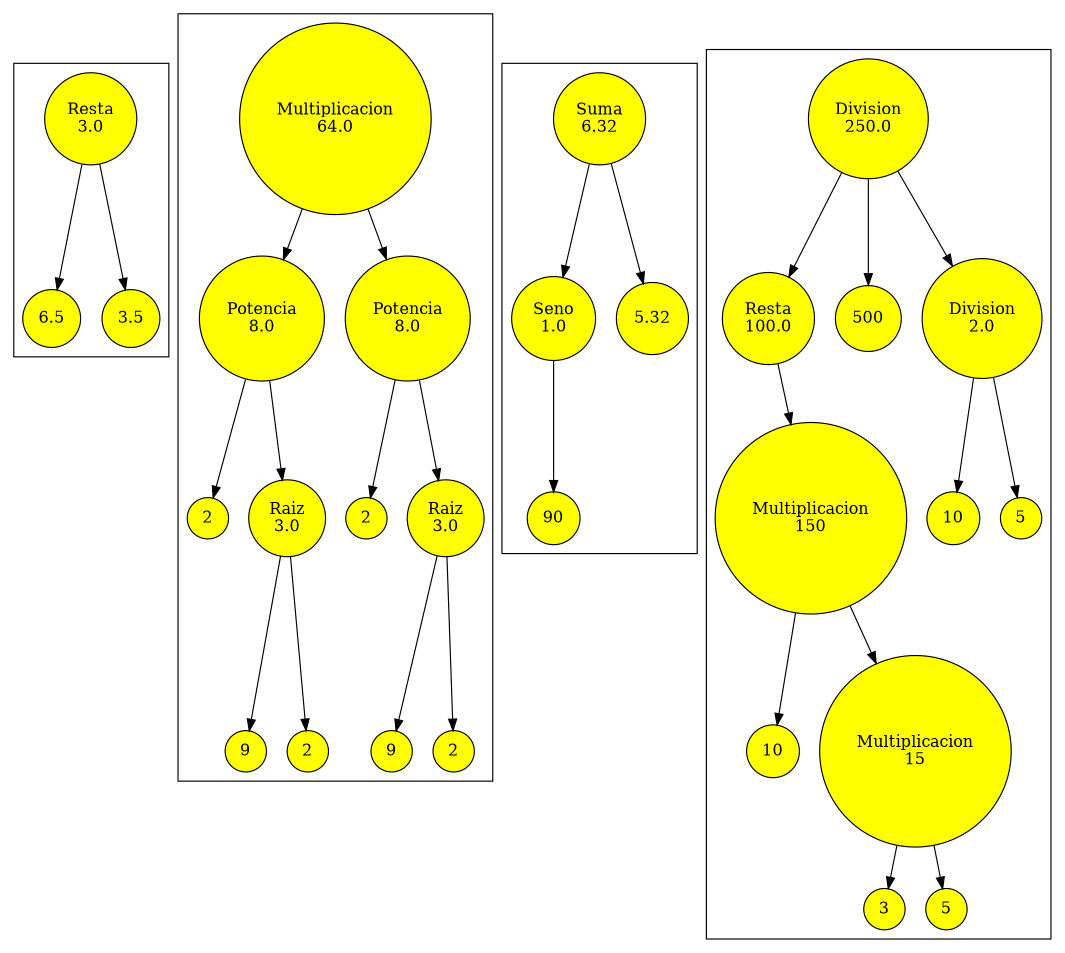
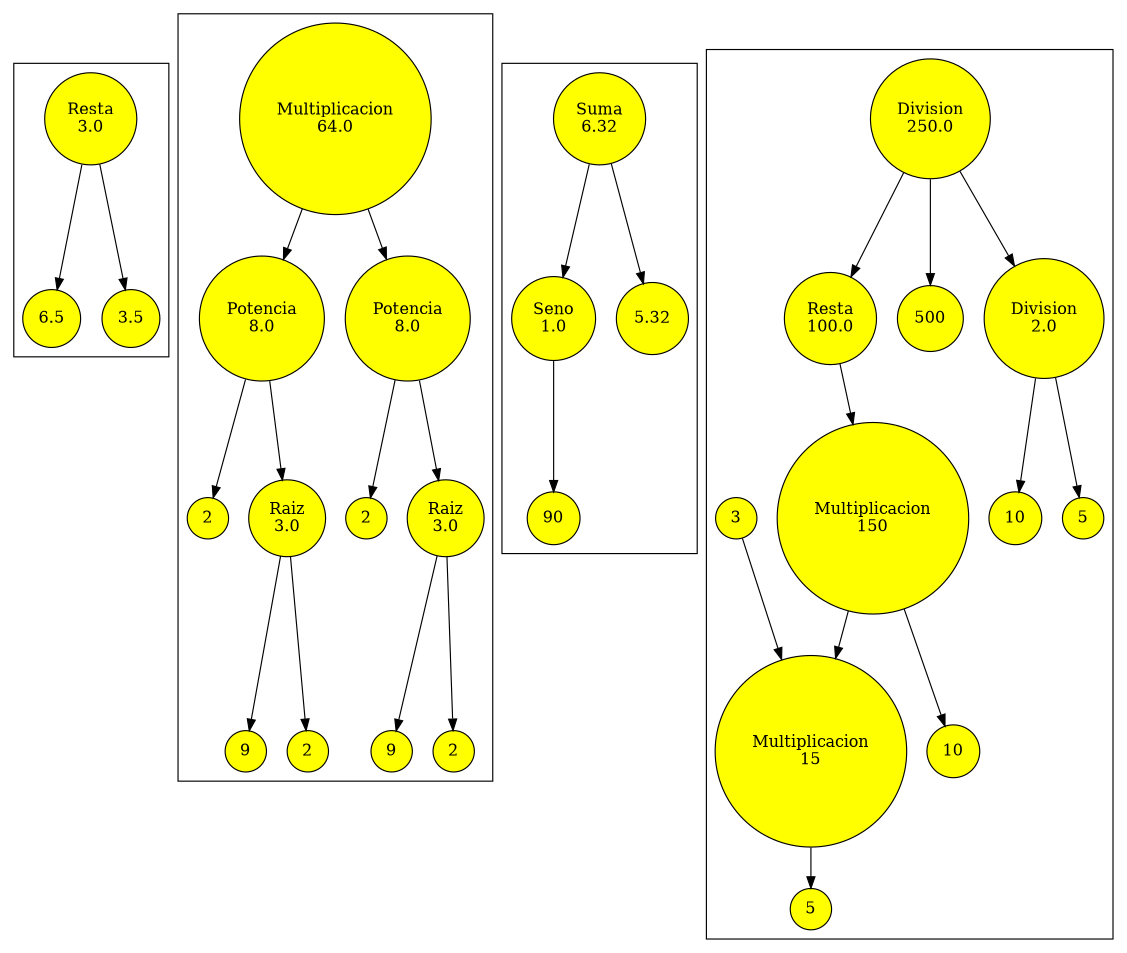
(894, 861) -> (760, 593)
